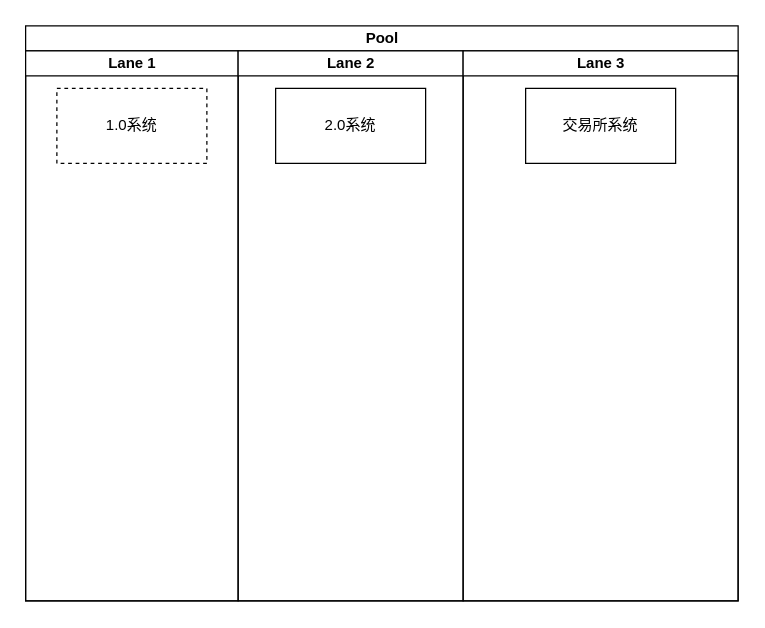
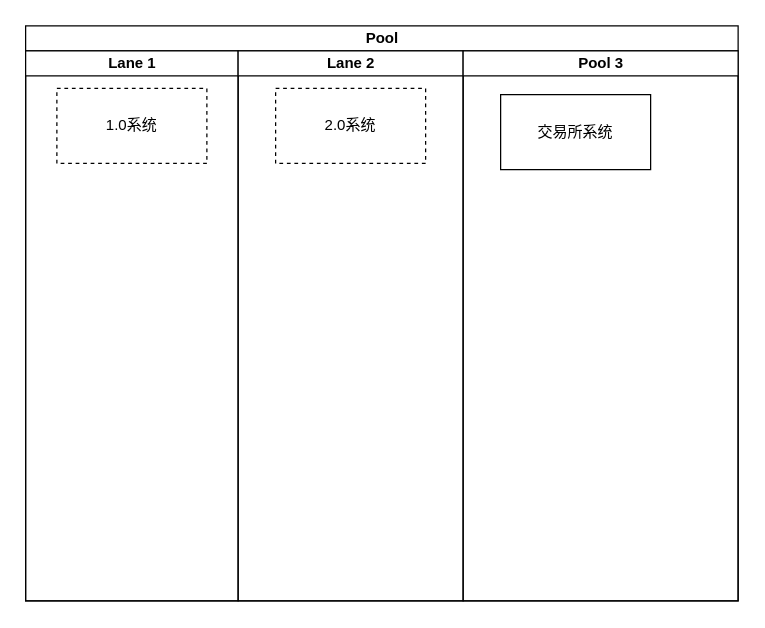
(601, 63) -> (601, 63)
(351, 126) -> (351, 126)
(601, 126) -> (576, 132)
